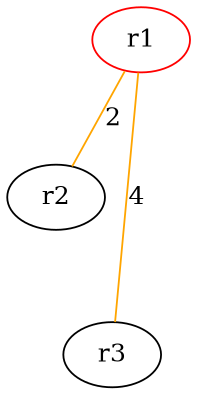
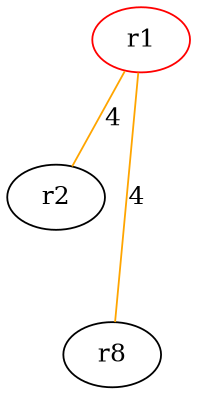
(114, 119) -> (114, 119)
(112, 355) -> (112, 355)
